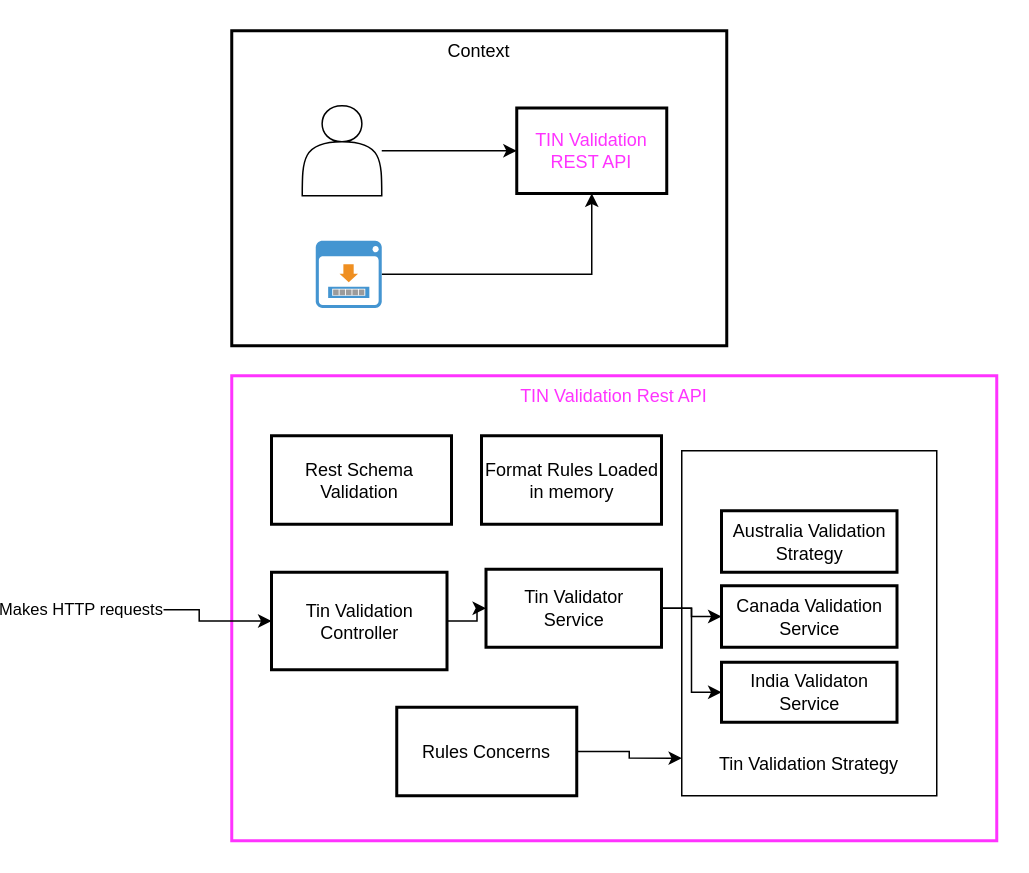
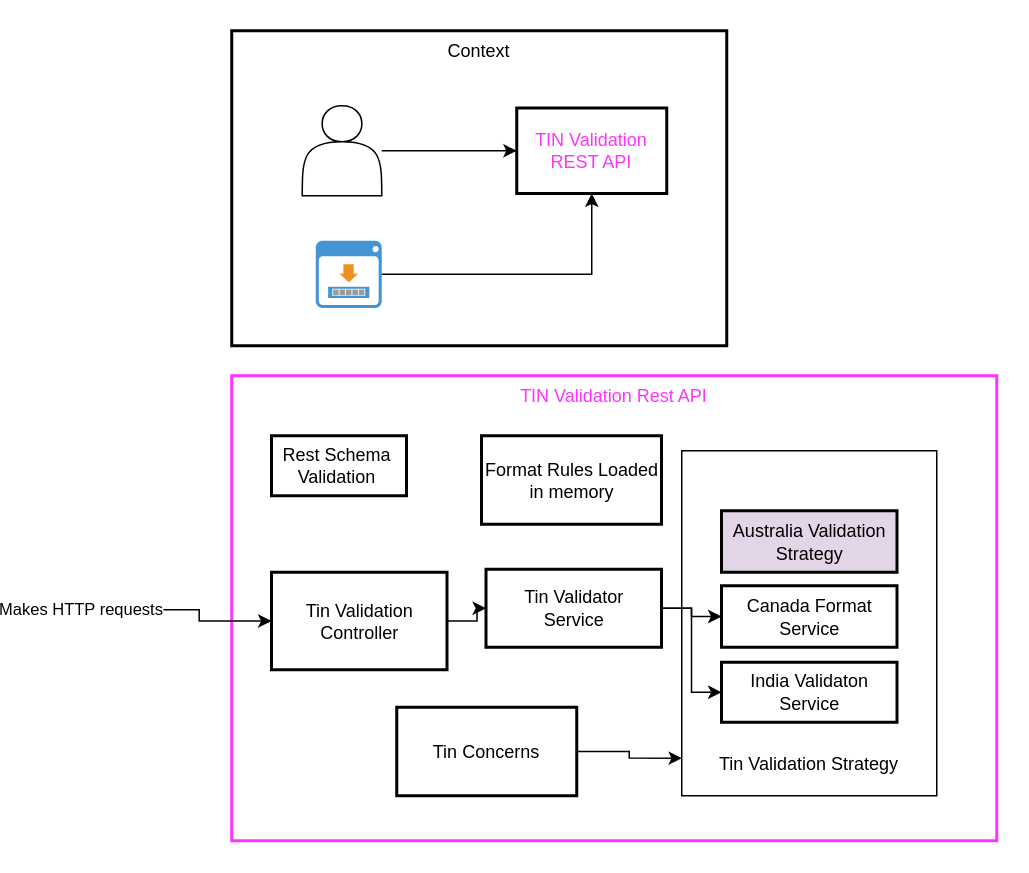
(362, 480) -> (339, 466)
(809, 542) -> (809, 542)
(810, 617) -> (810, 617)
(487, 752) -> (487, 752)
